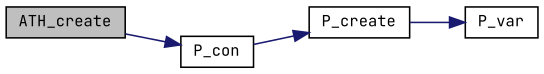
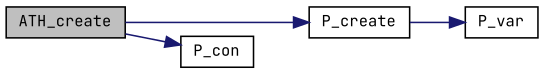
(274, 40) -> (209, 22)
